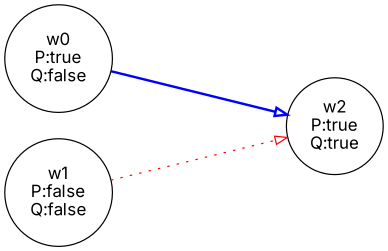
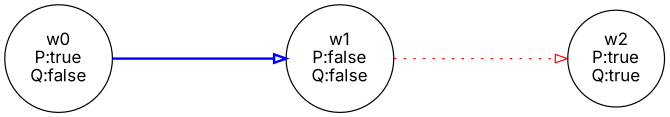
(193, 92) -> (193, 59)
